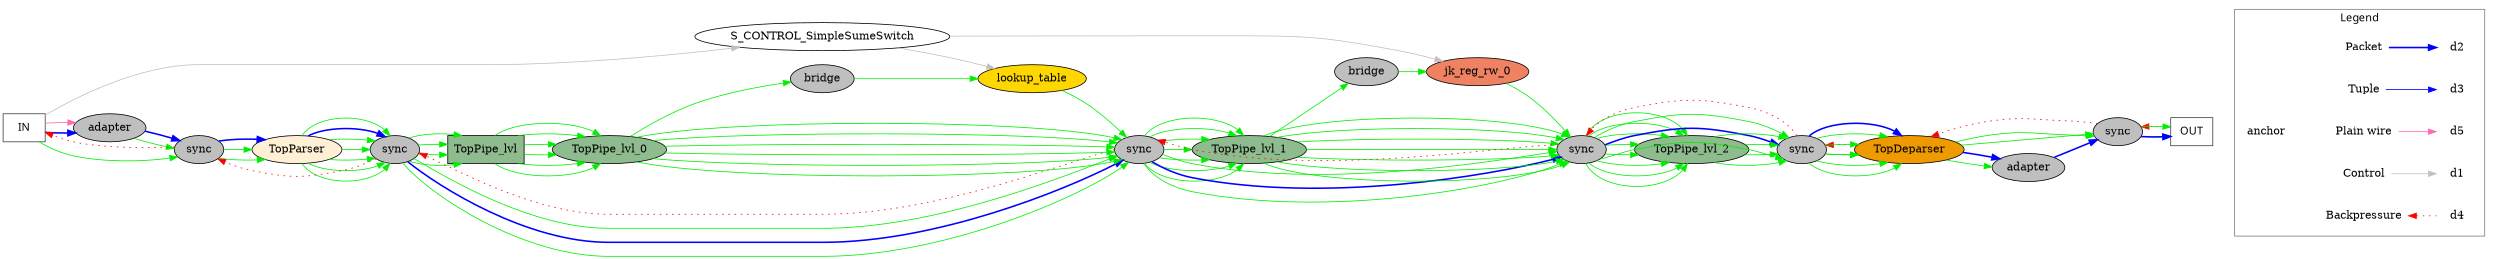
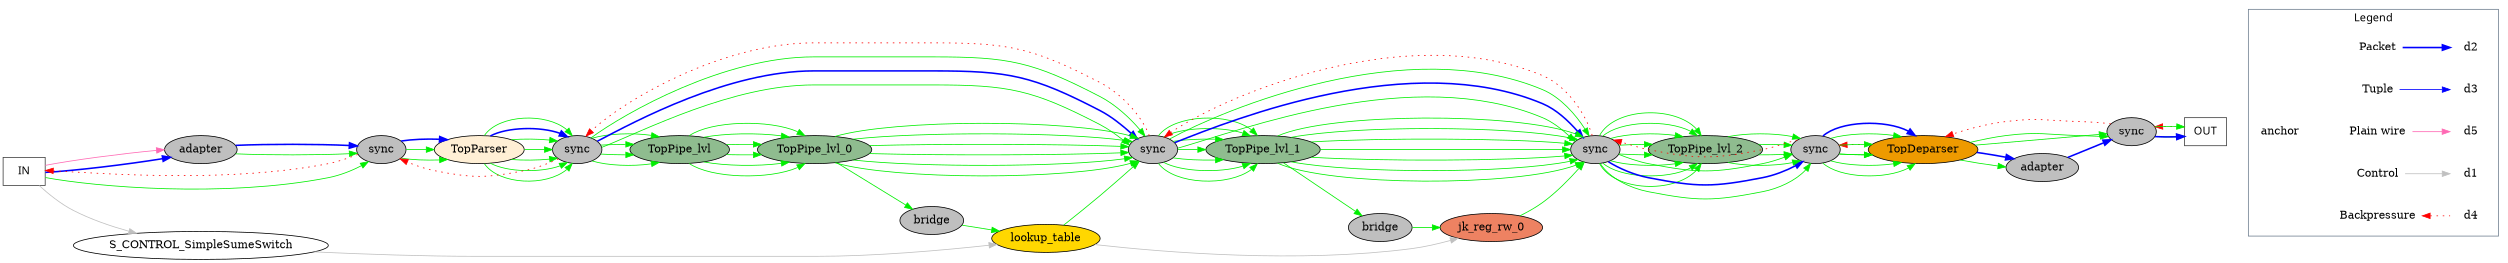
(1194, 36) -> (1273, 256)
(486, 150) -> (680, 150)
